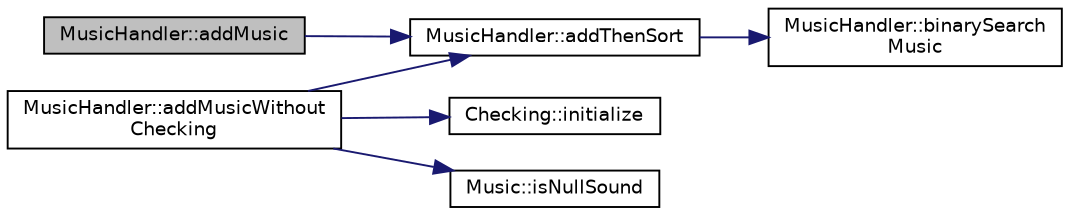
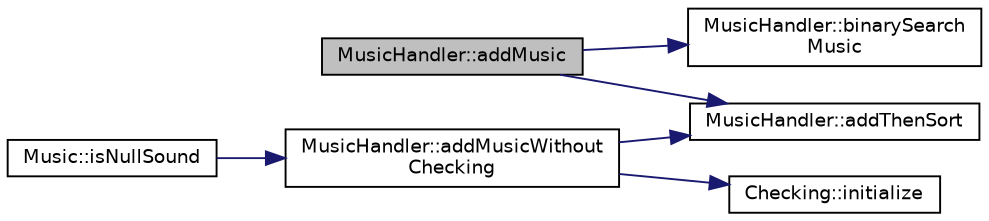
(724, 37) -> (625, 48)
(384, 158) -> (241, 158)
